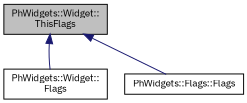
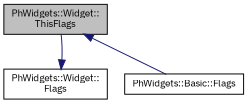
(49, 57) -> (62, 47)
(184, 84) -> (184, 84)
